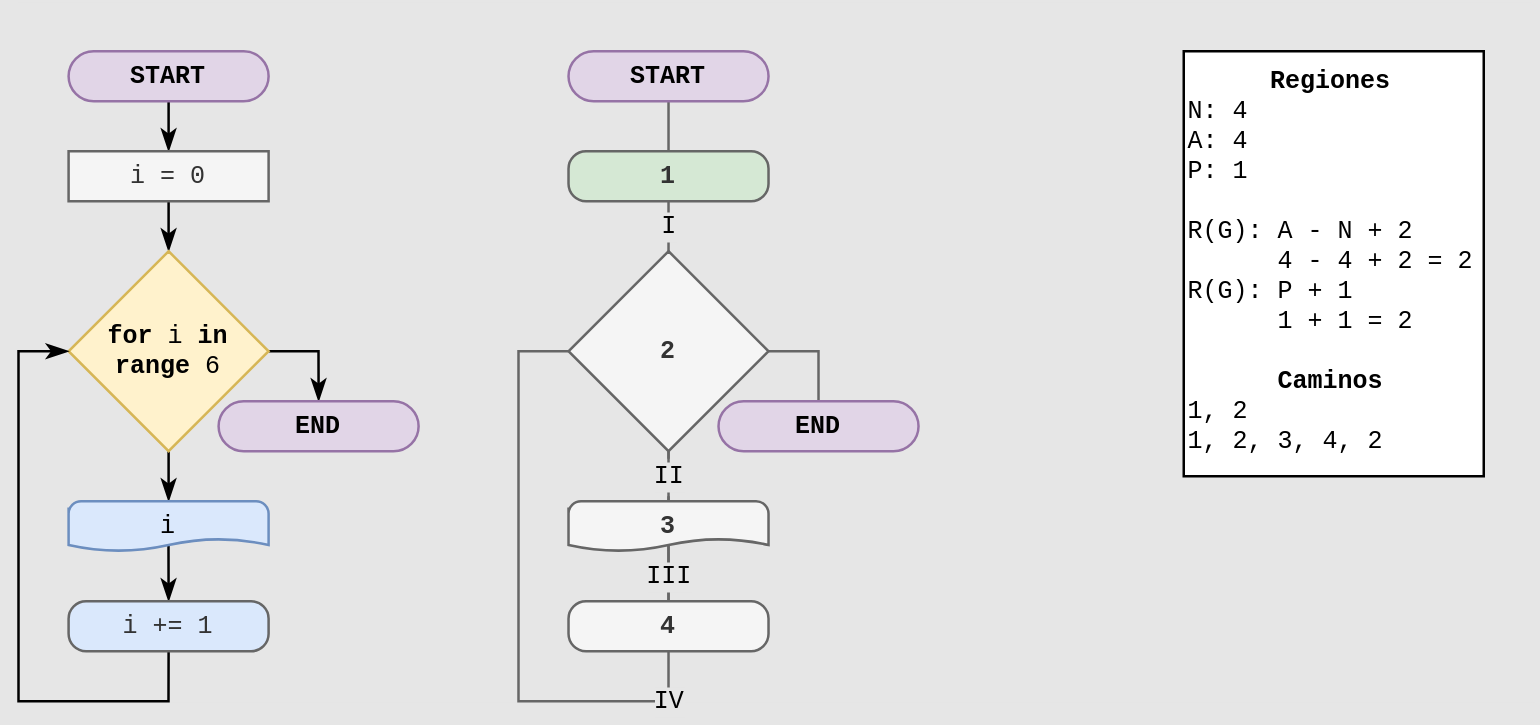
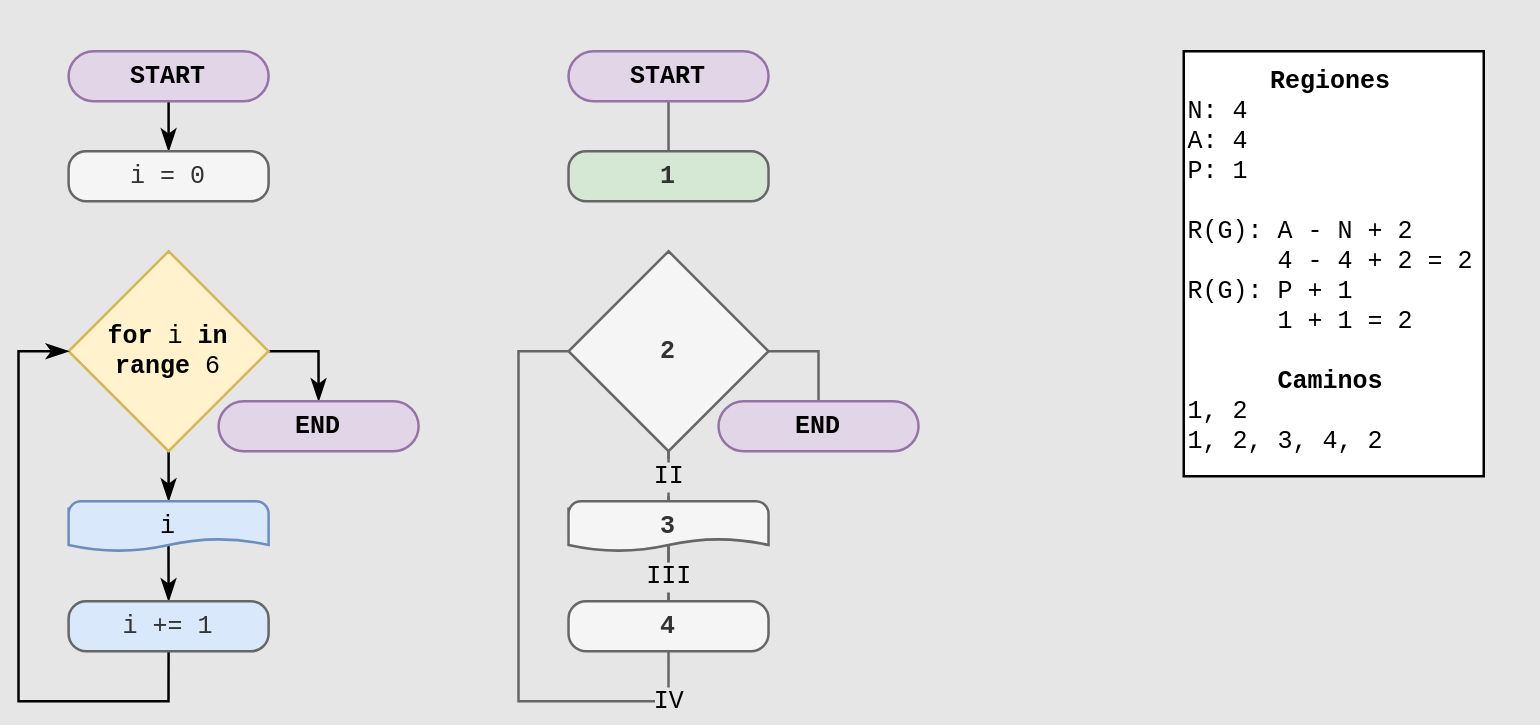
(169, 176) -> (169, 176)
(169, 218) -> none
(669, 225) -> none
